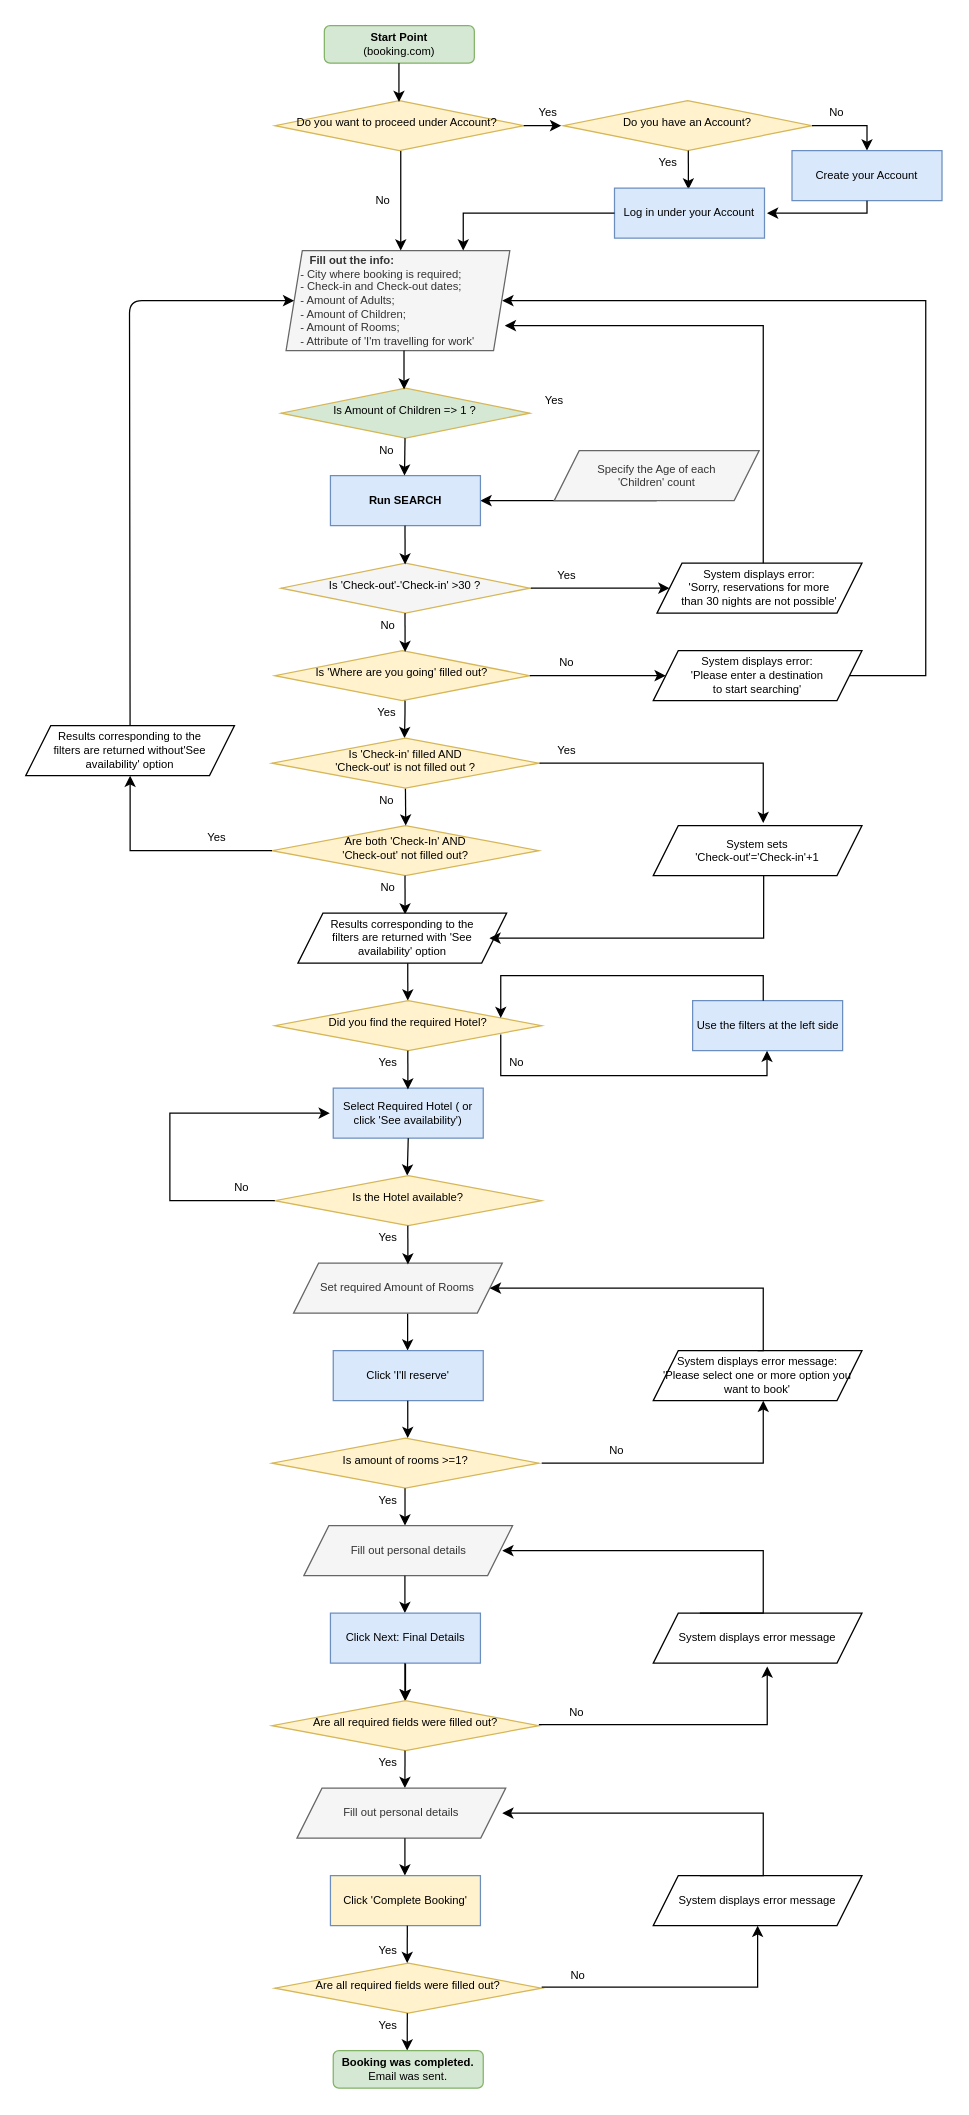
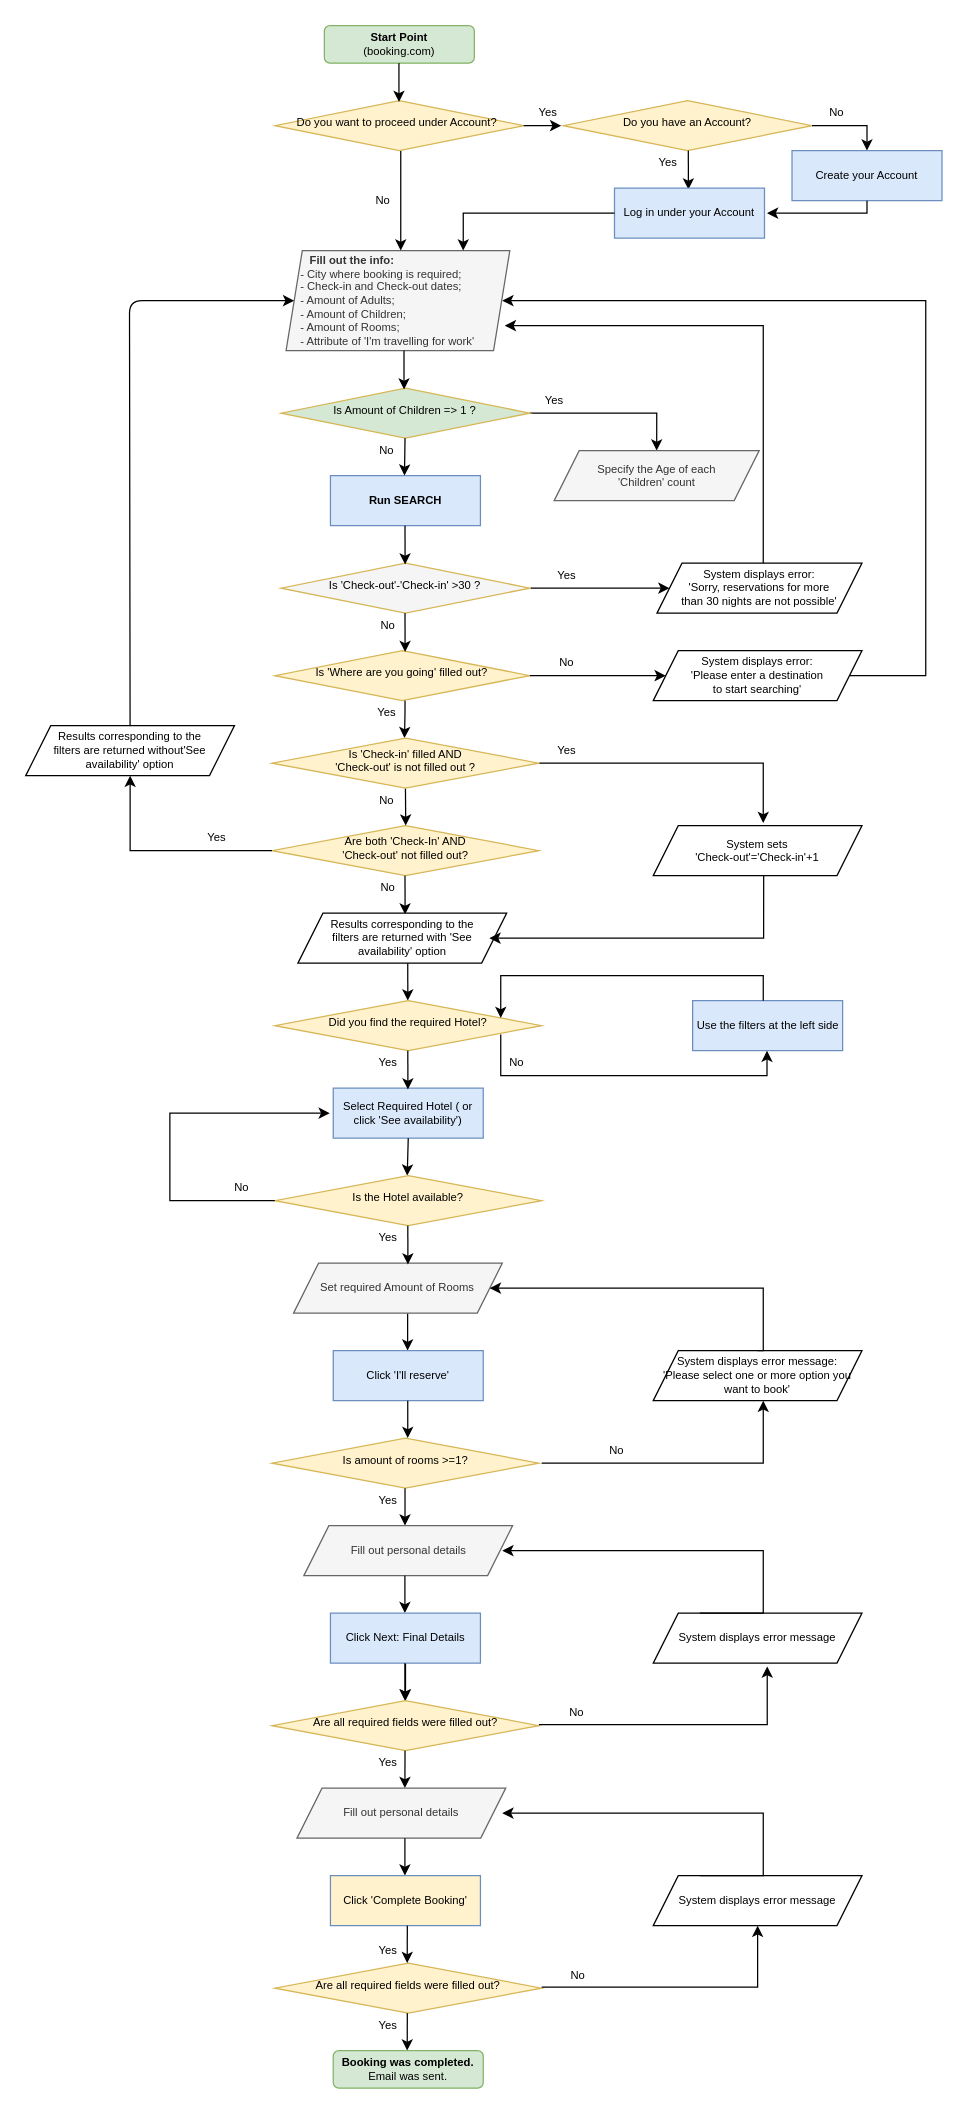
none -> (607, 413)
(522, 501) -> none
